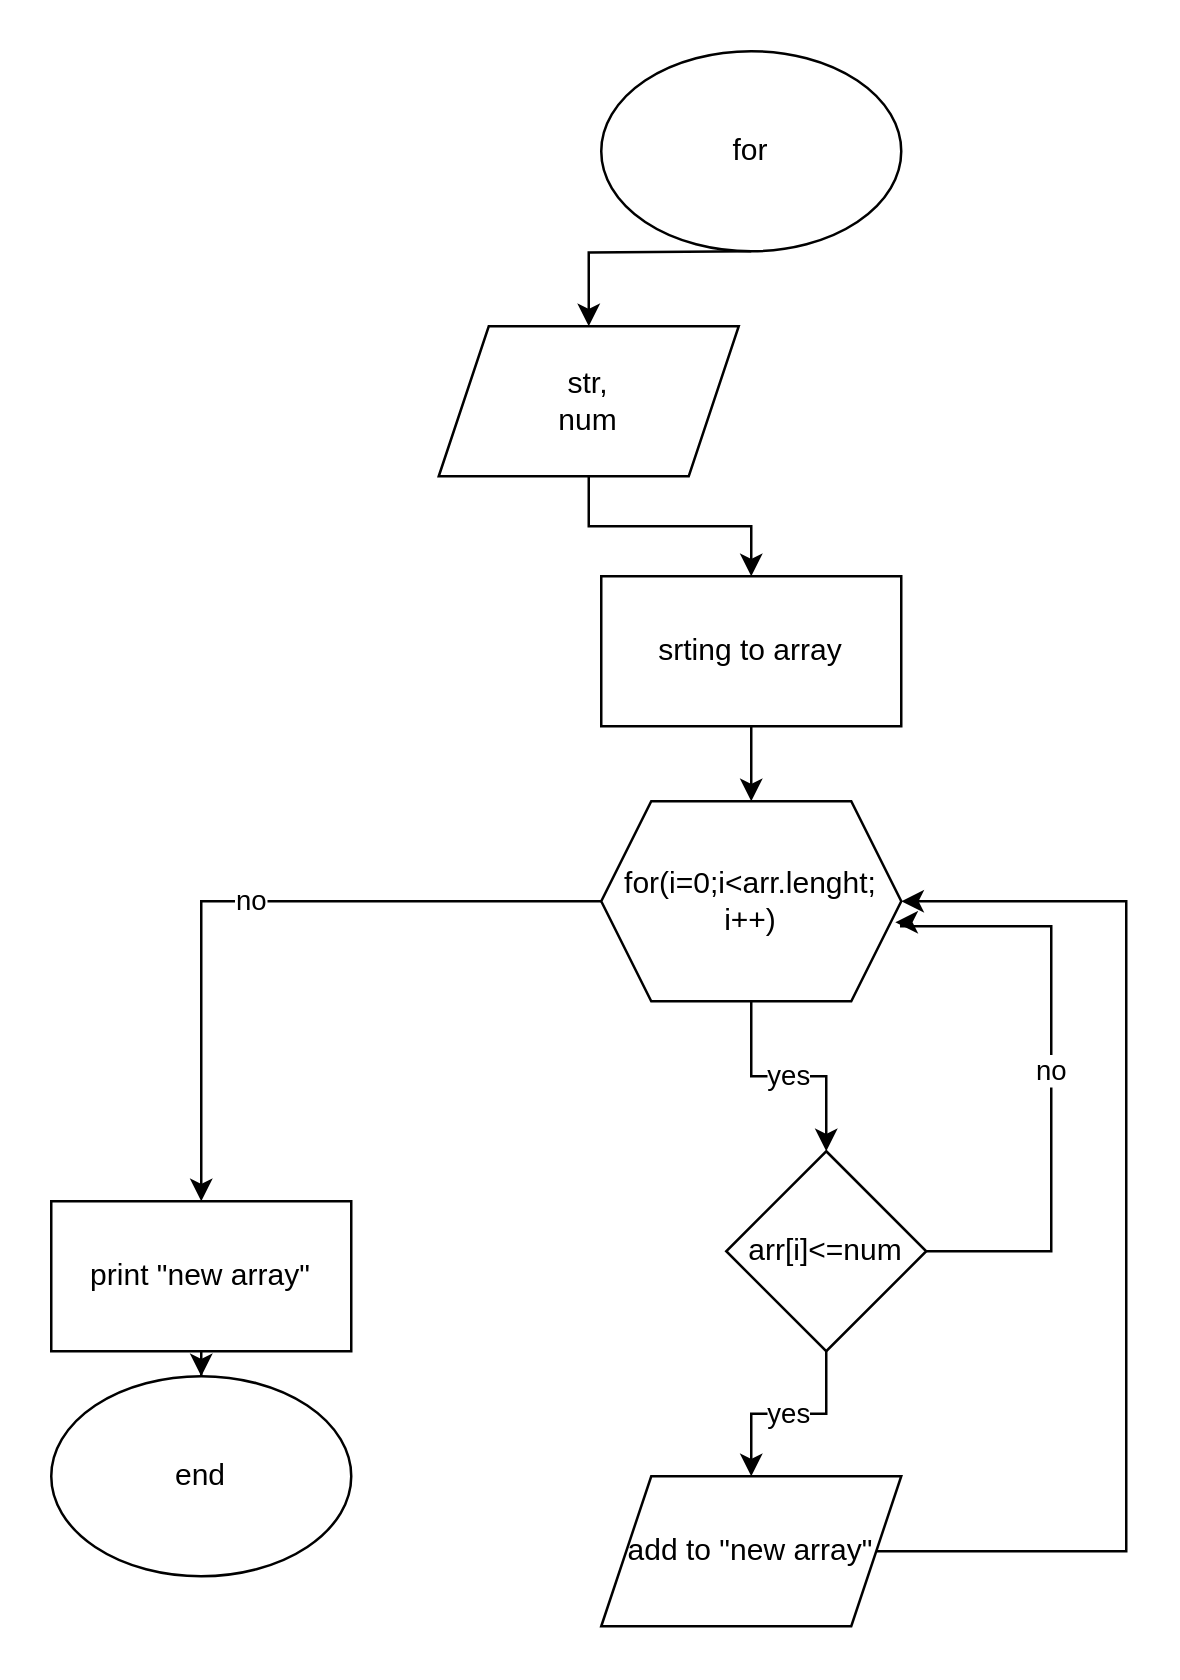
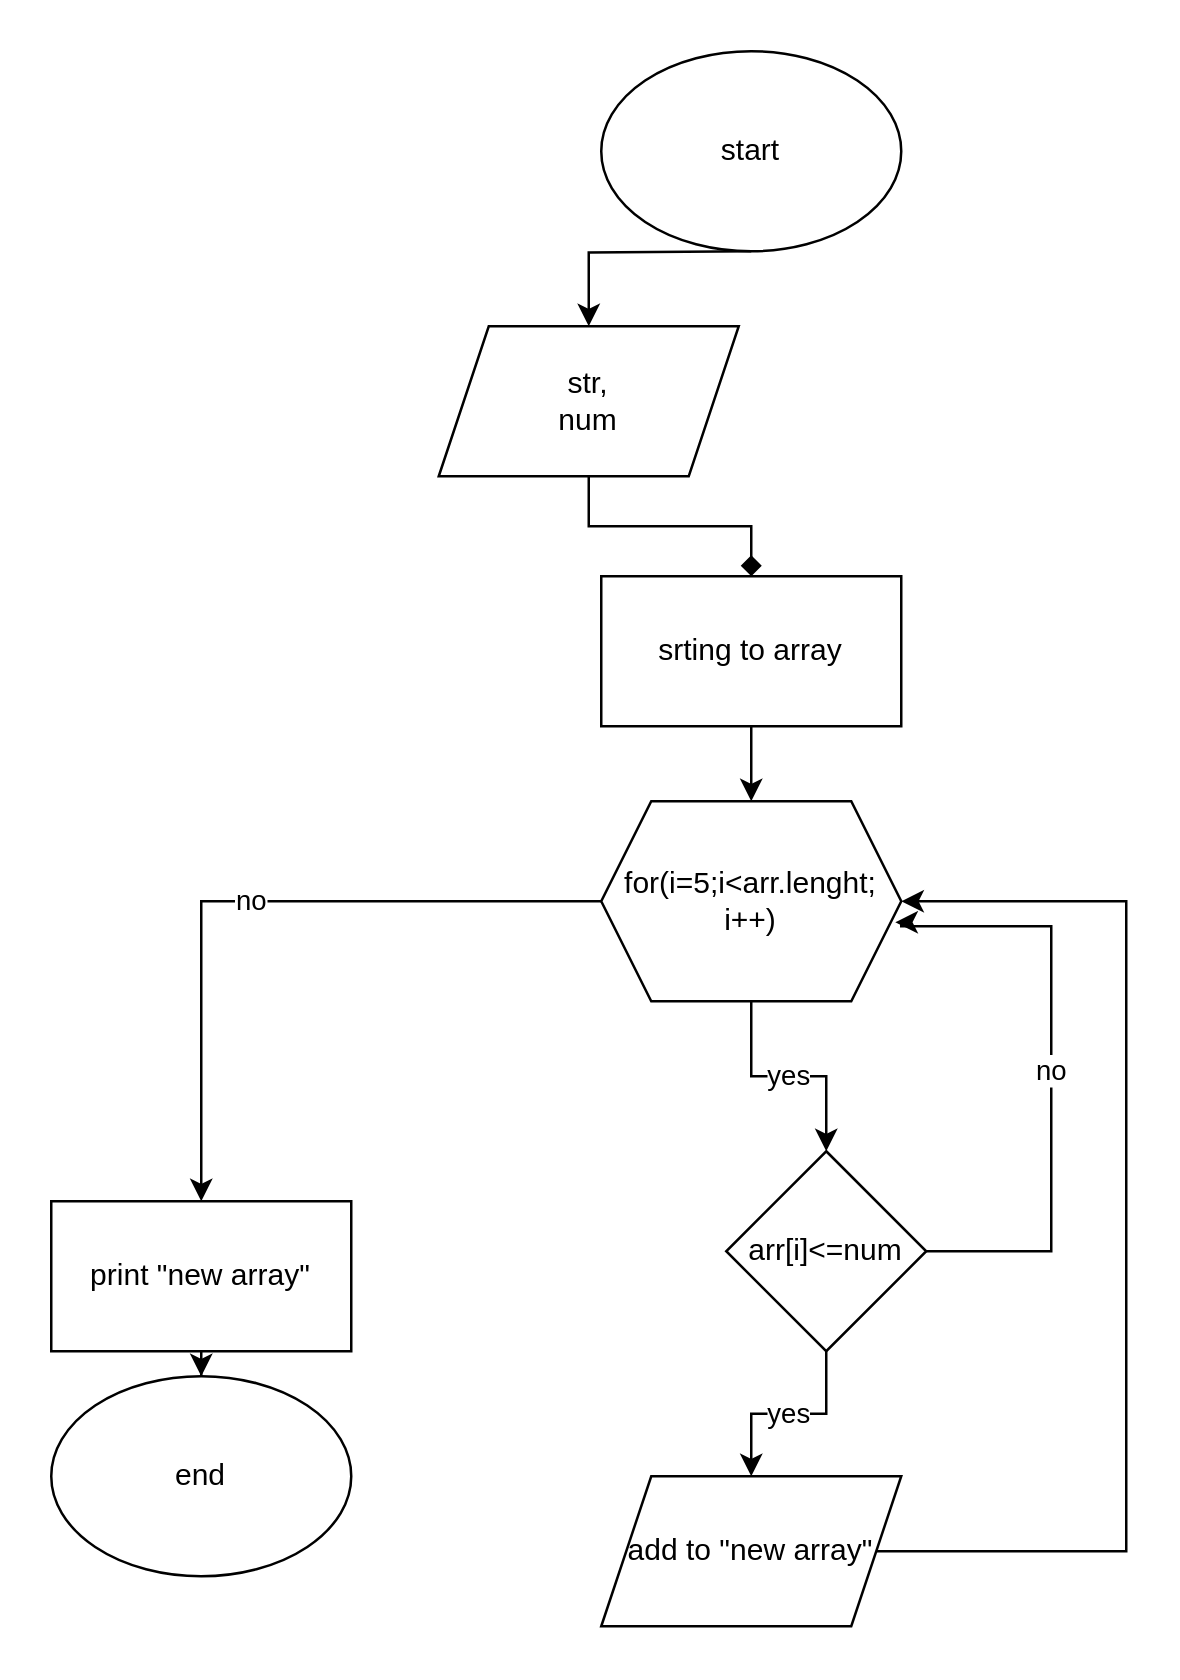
(751, 151) -> (751, 151)
(751, 557) -> (751, 556)
(751, 901) -> (751, 901)
